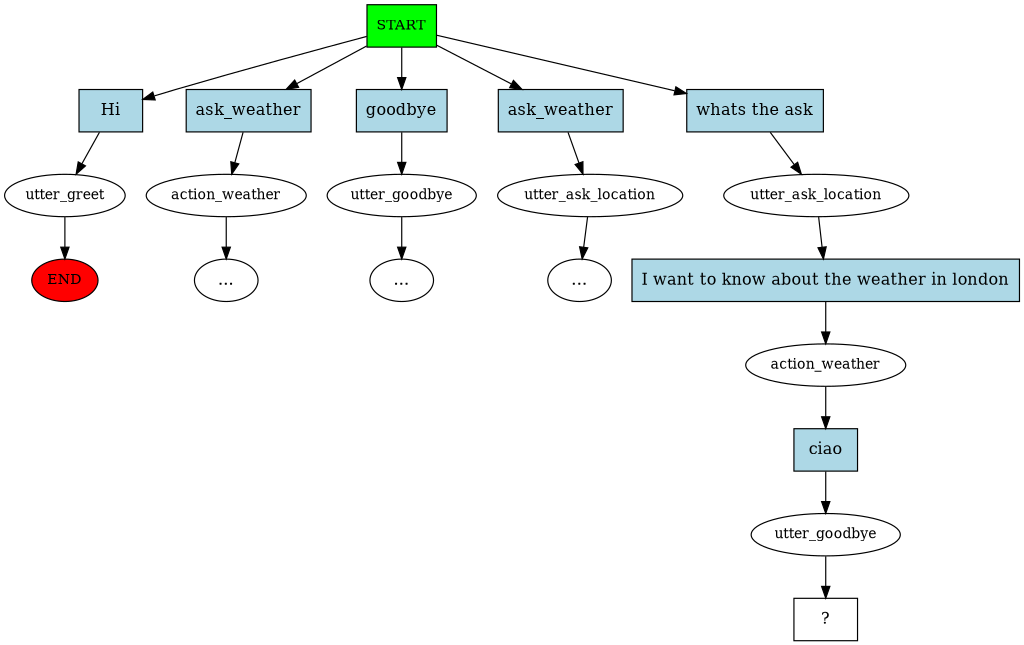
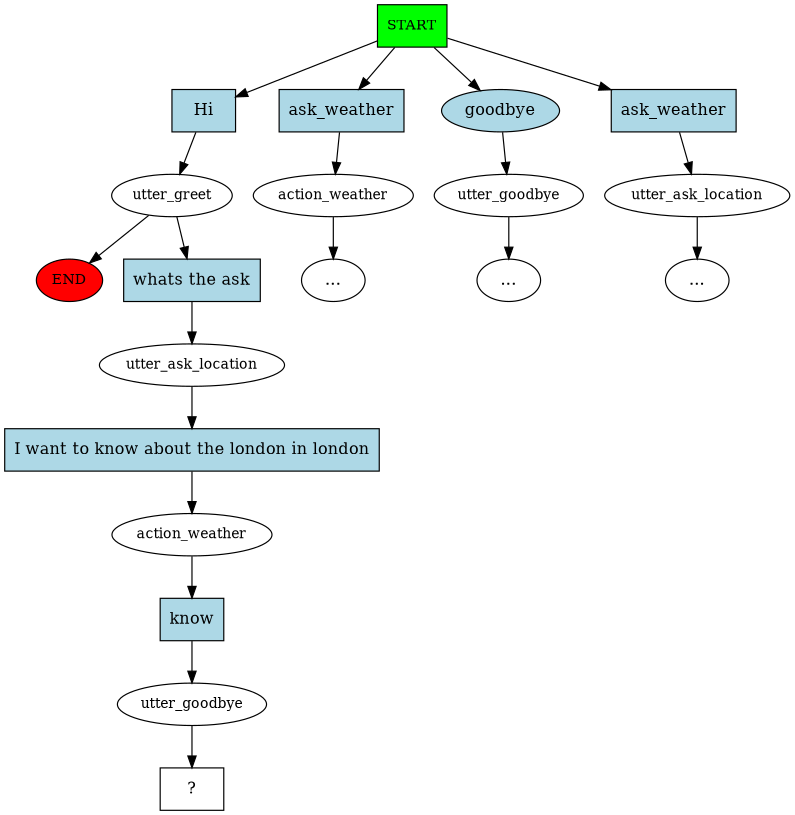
(556, 63) -> (181, 232)
(402, 111) -> (501, 111)
(826, 280) -> (192, 450)
(826, 450) -> (192, 620)
